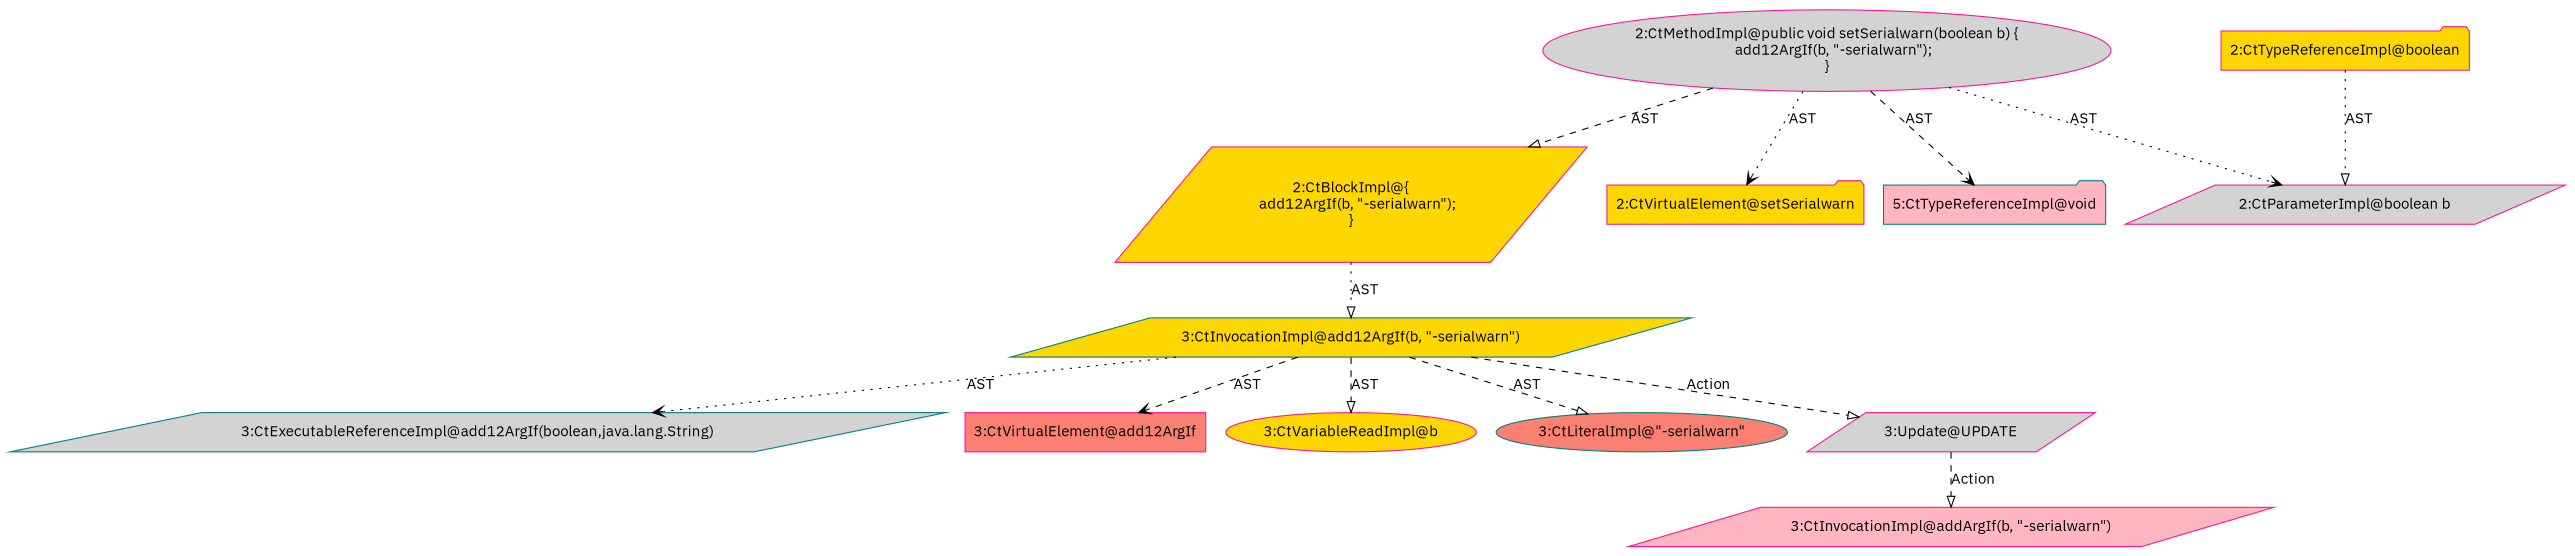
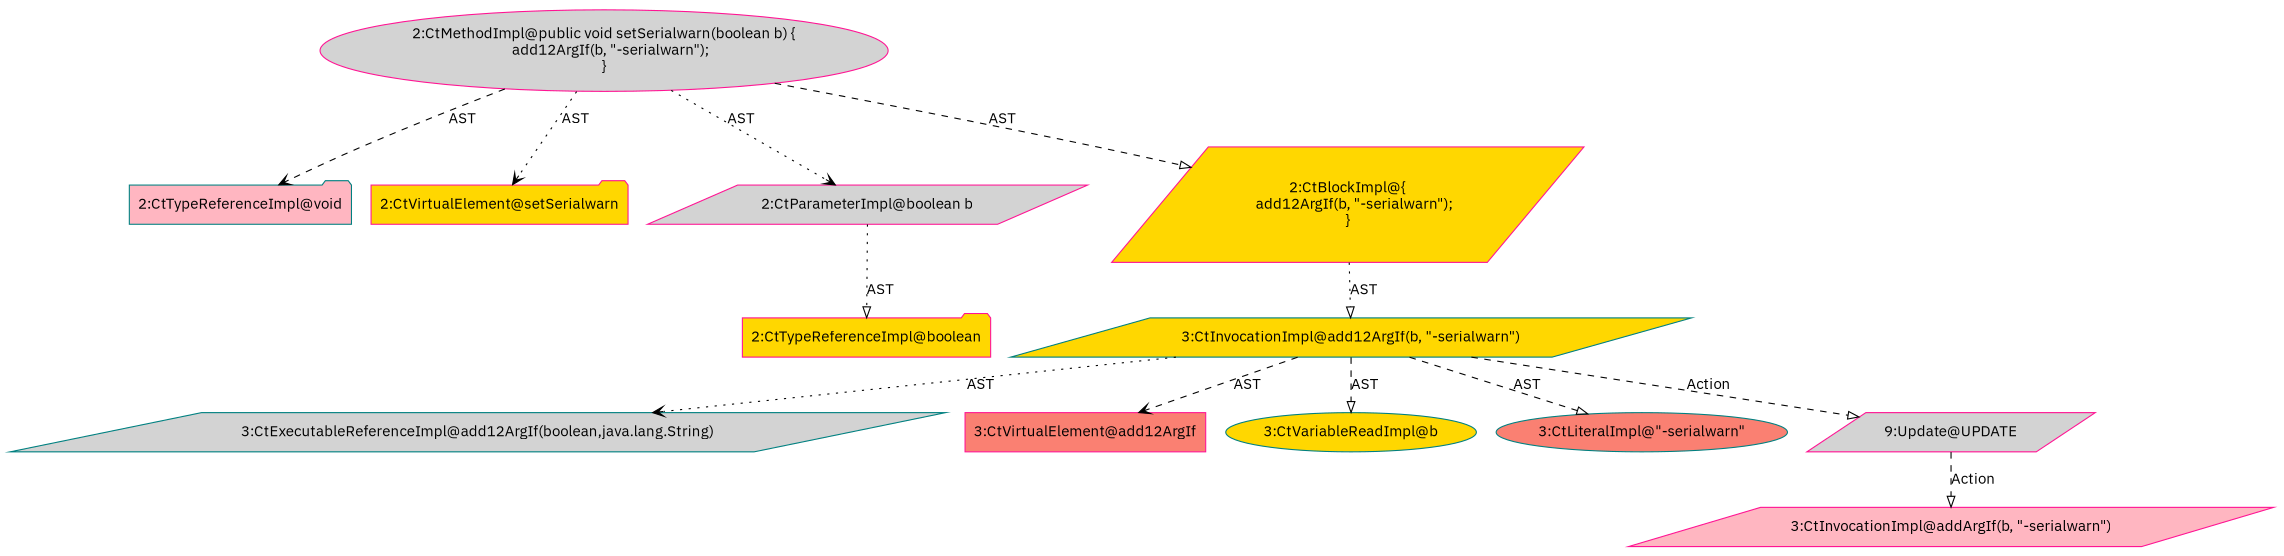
(2345, 122) -> (867, 266)
(1995, 205) -> (240, 205)
(1351, 432) -> (1351, 432)
(1951, 432) -> (1951, 432)
